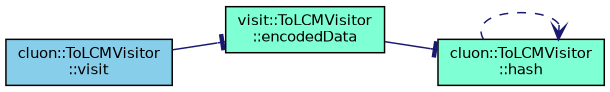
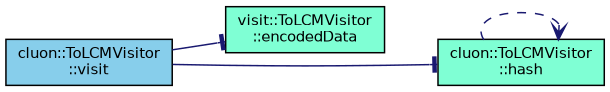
(408, 45) -> (301, 66)
